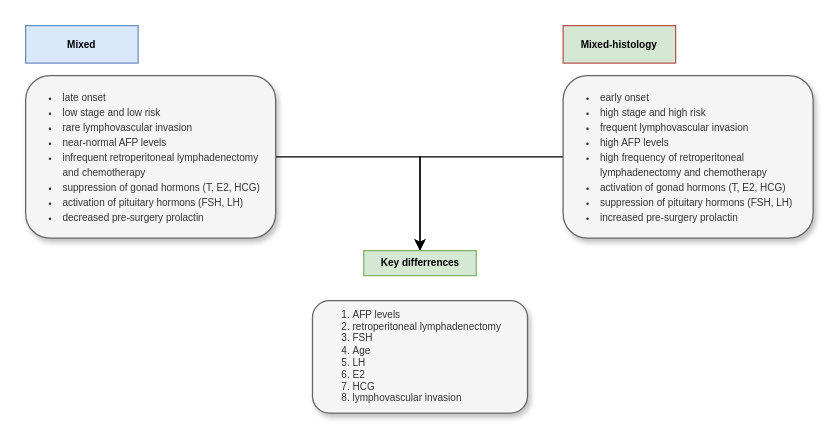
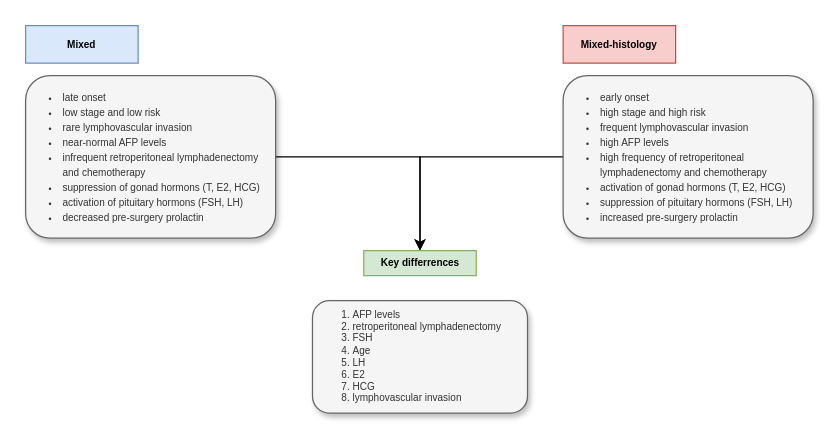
(619, 44) -> (619, 44)
